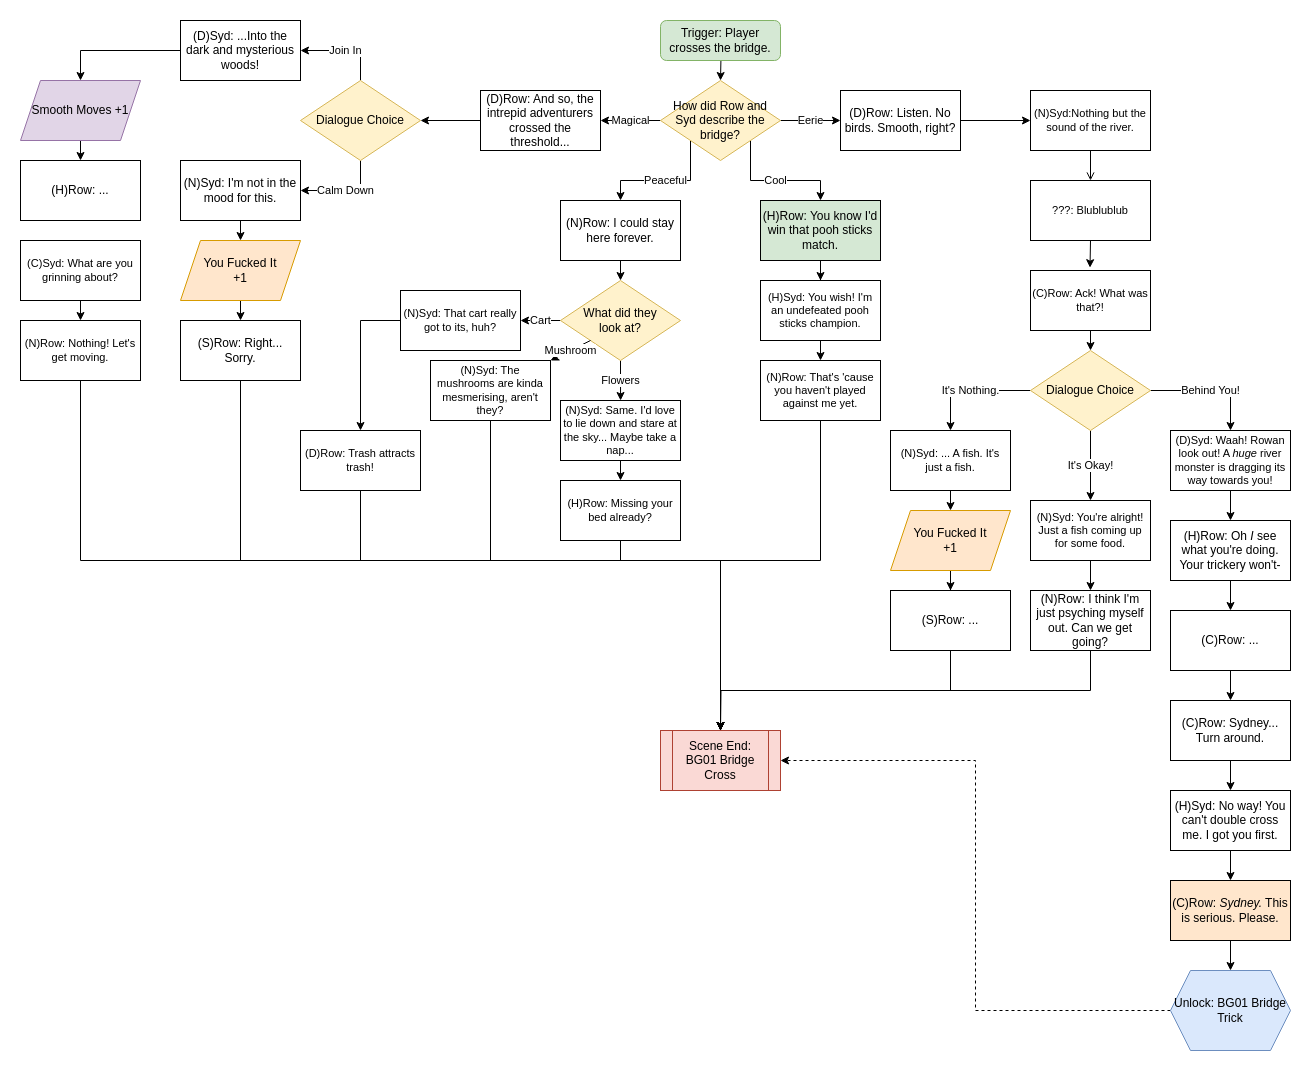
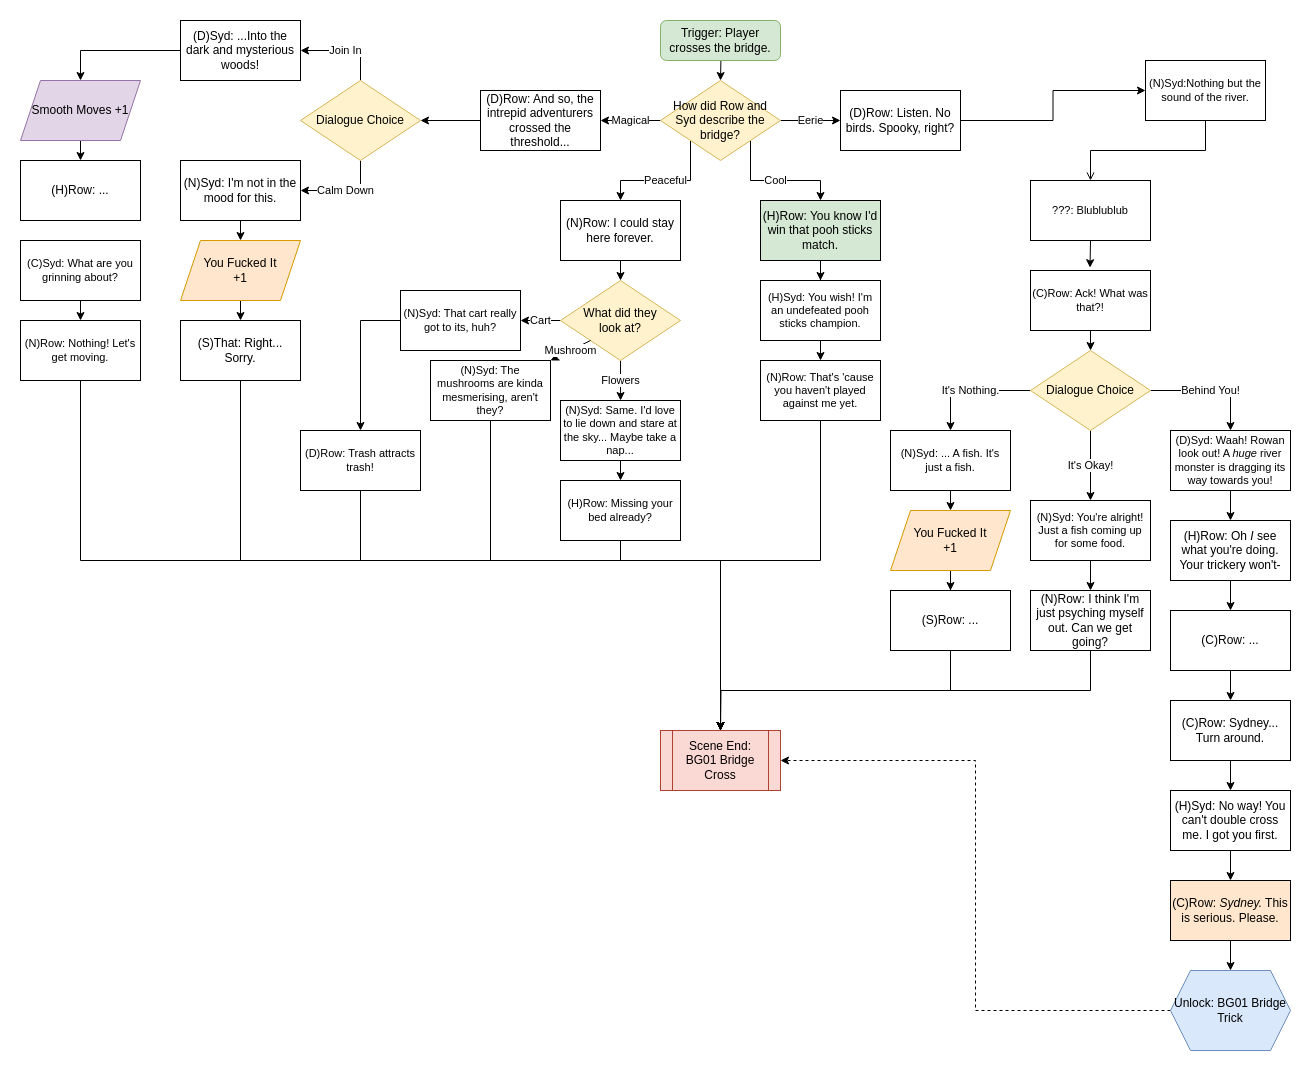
(901, 121) -> (901, 121)
(1091, 121) -> (1206, 91)
(241, 351) -> (241, 351)
